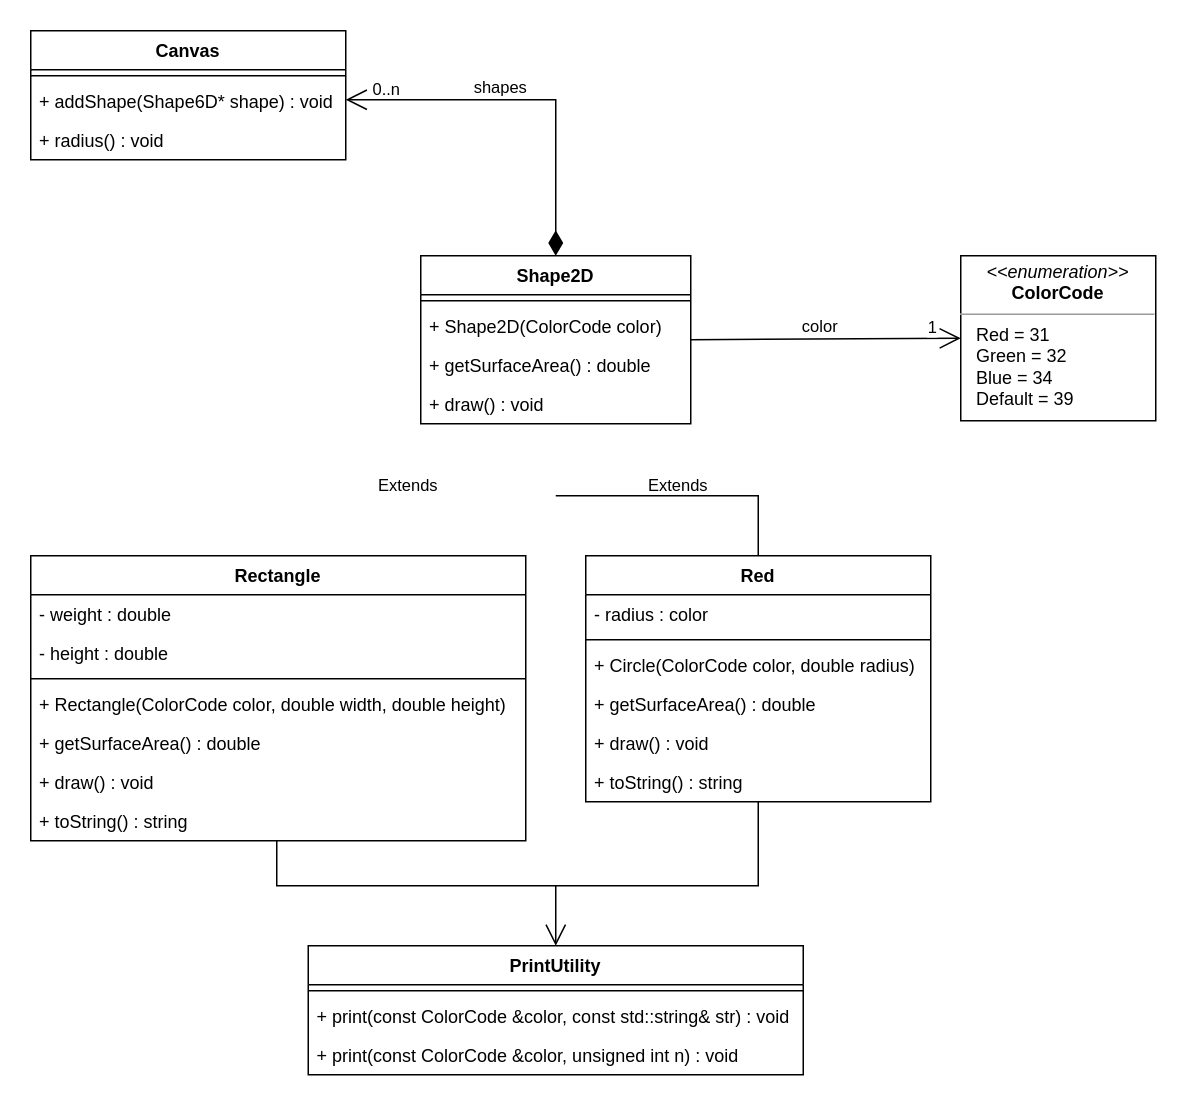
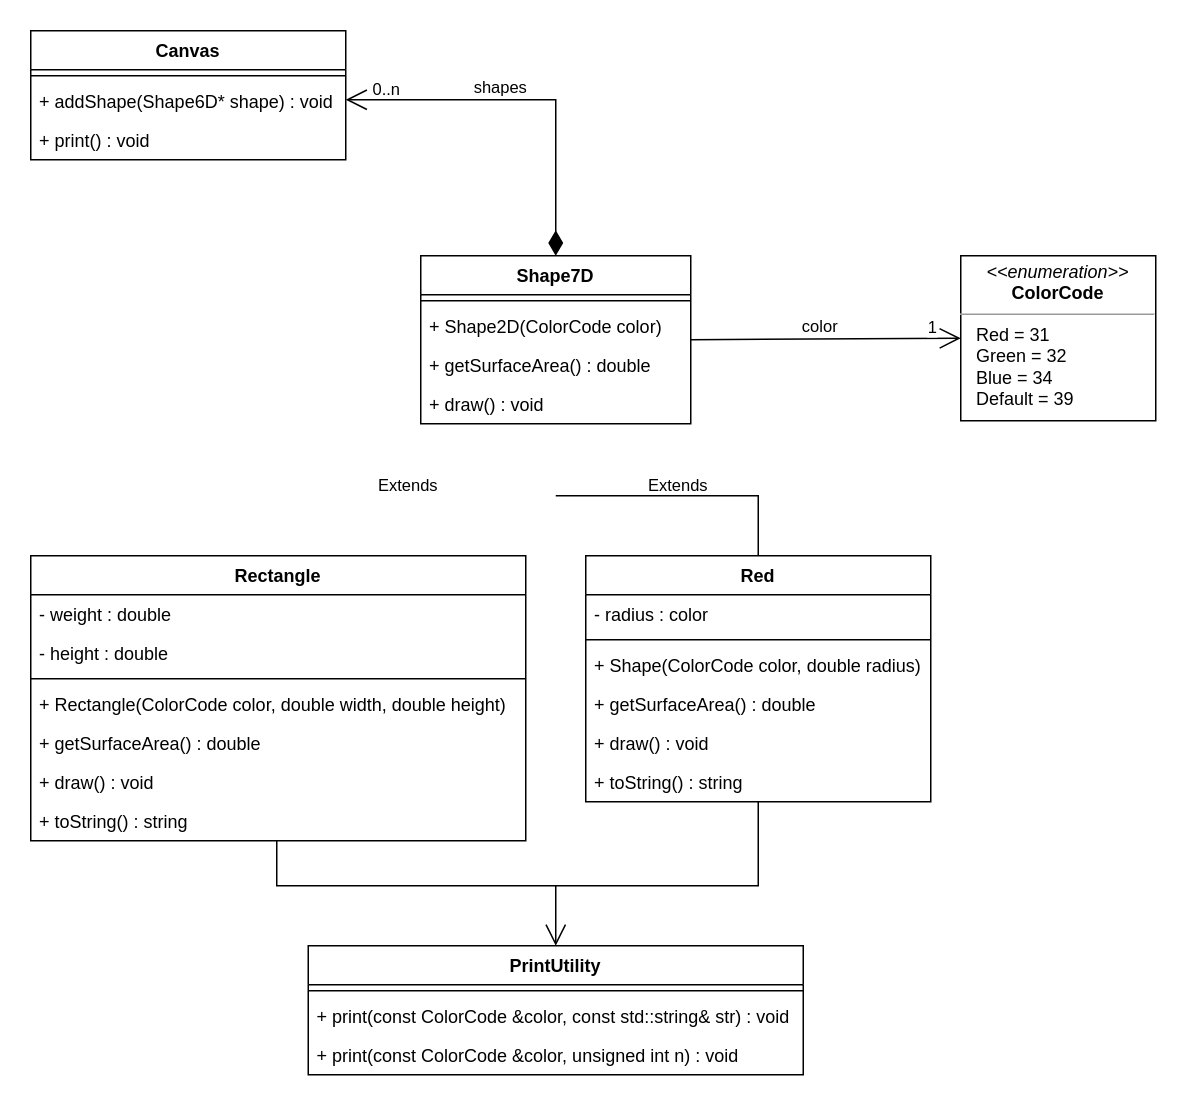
(111, 141) -> (106, 141)
(555, 276) -> (555, 276)
(772, 666) -> (772, 666)
